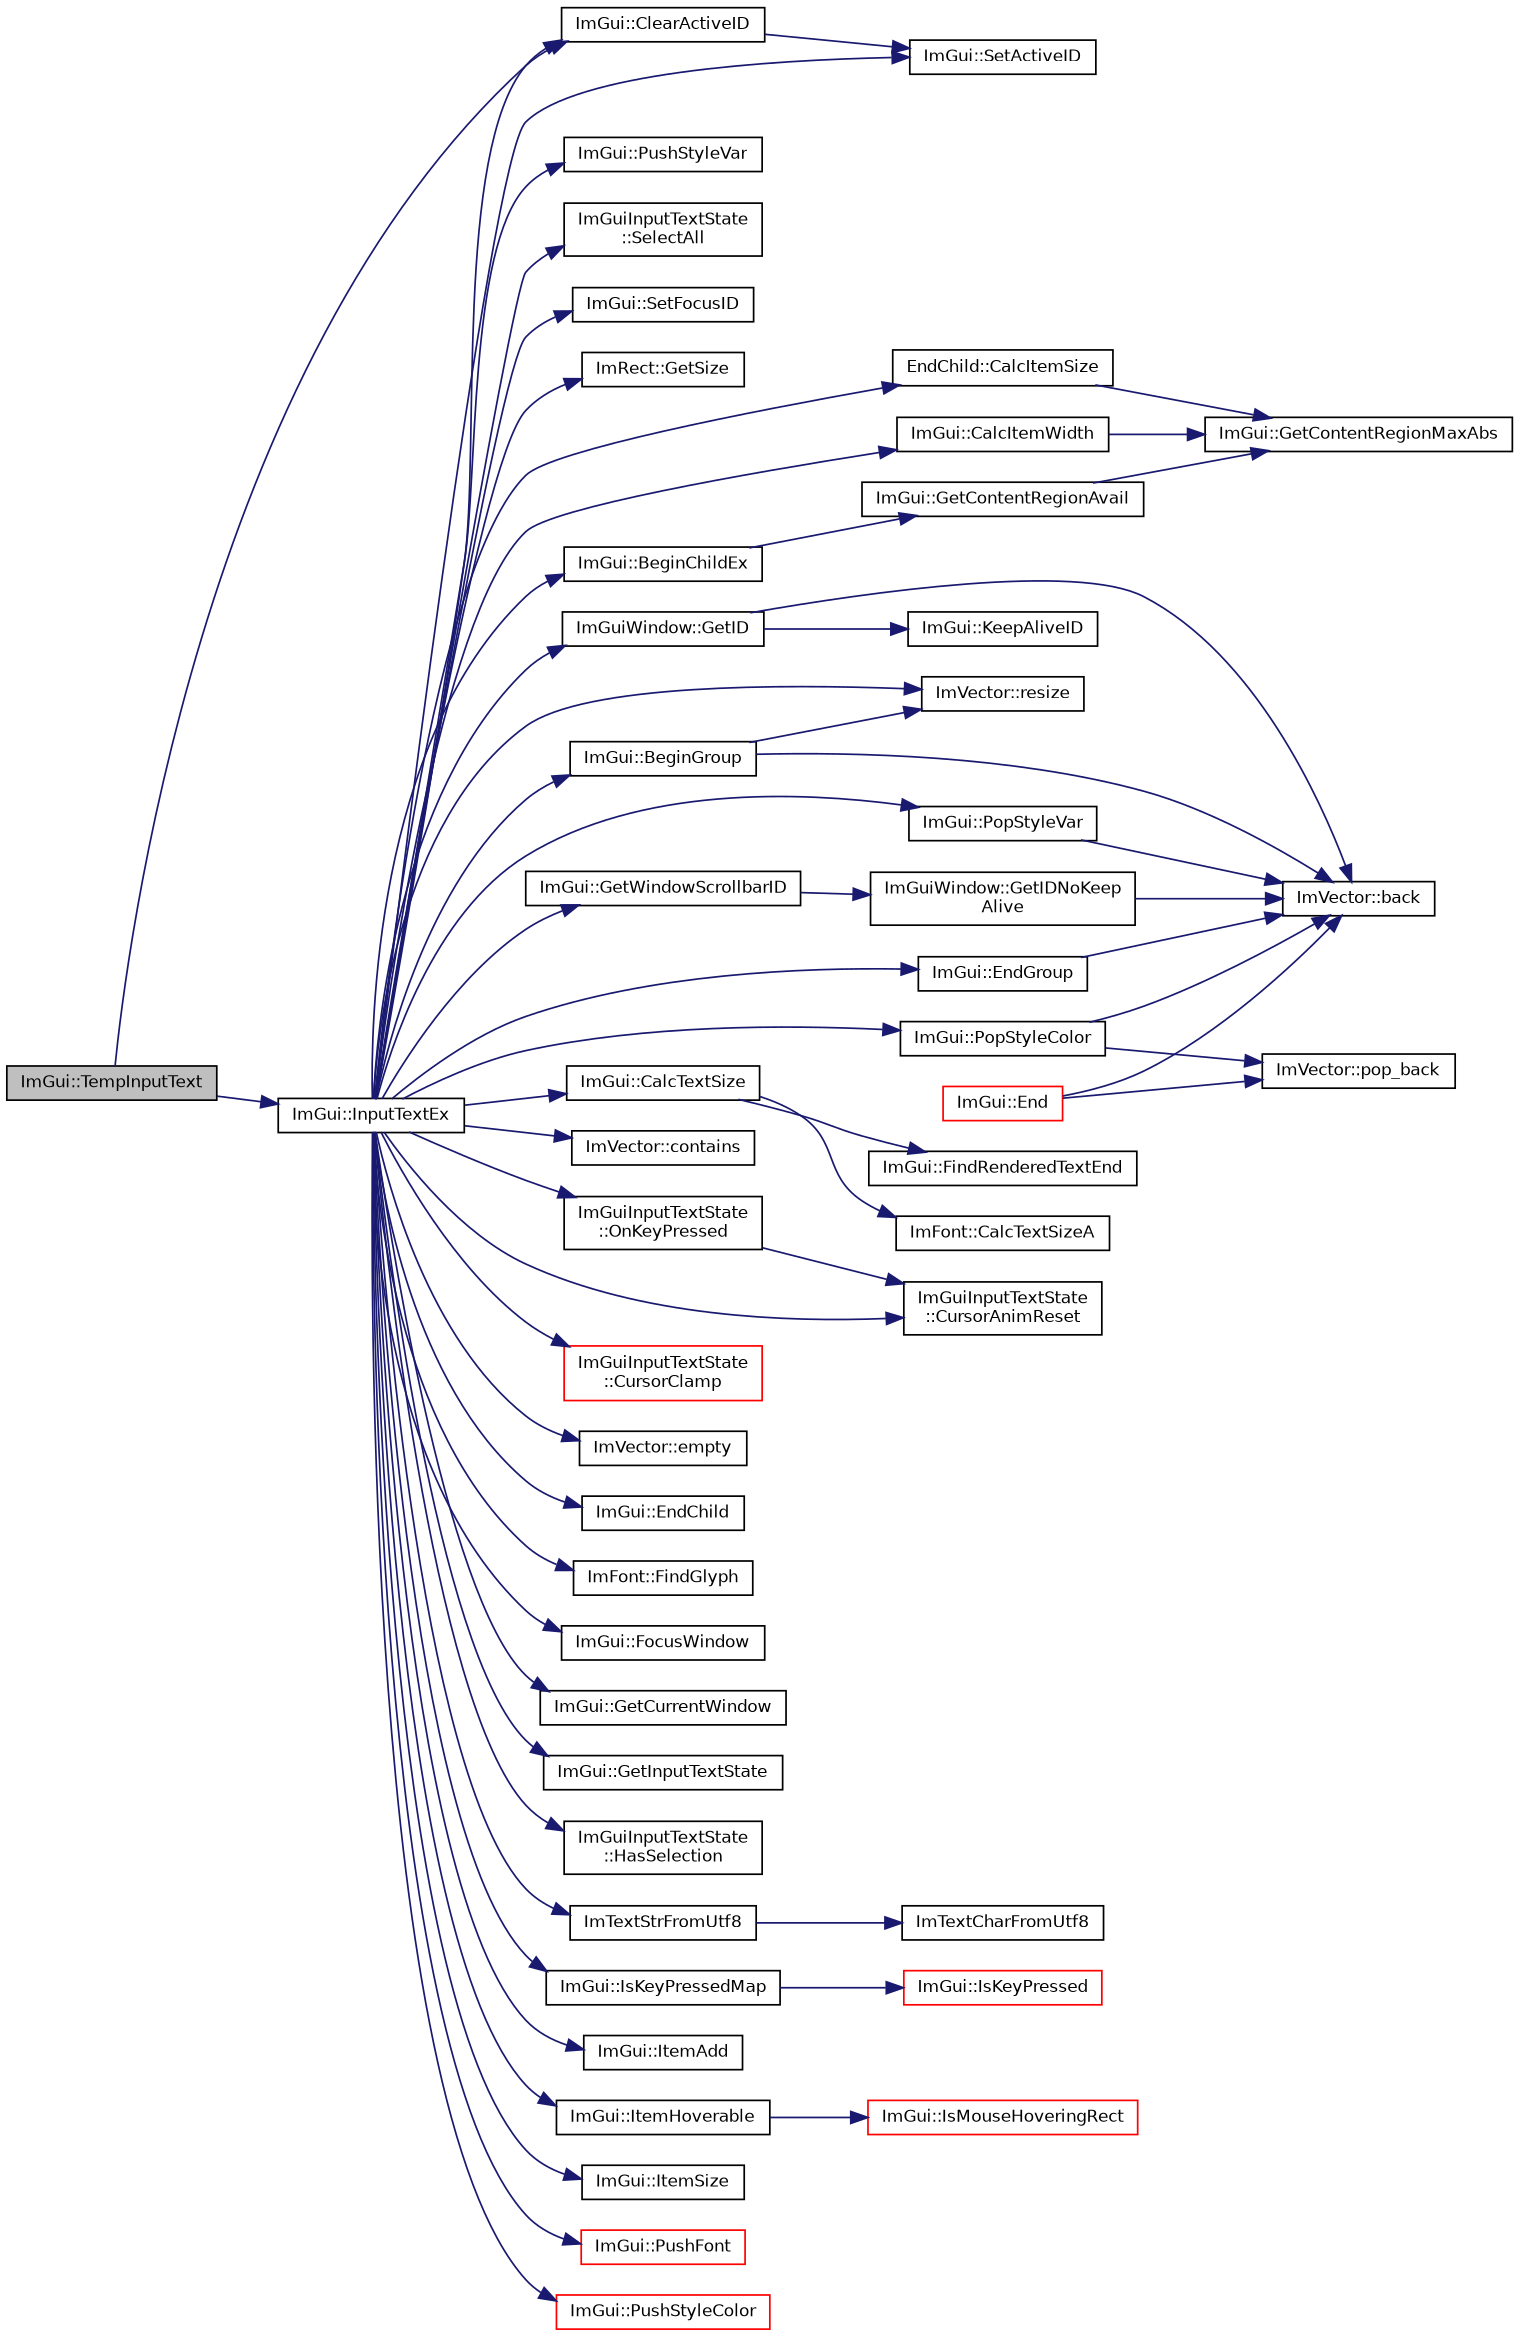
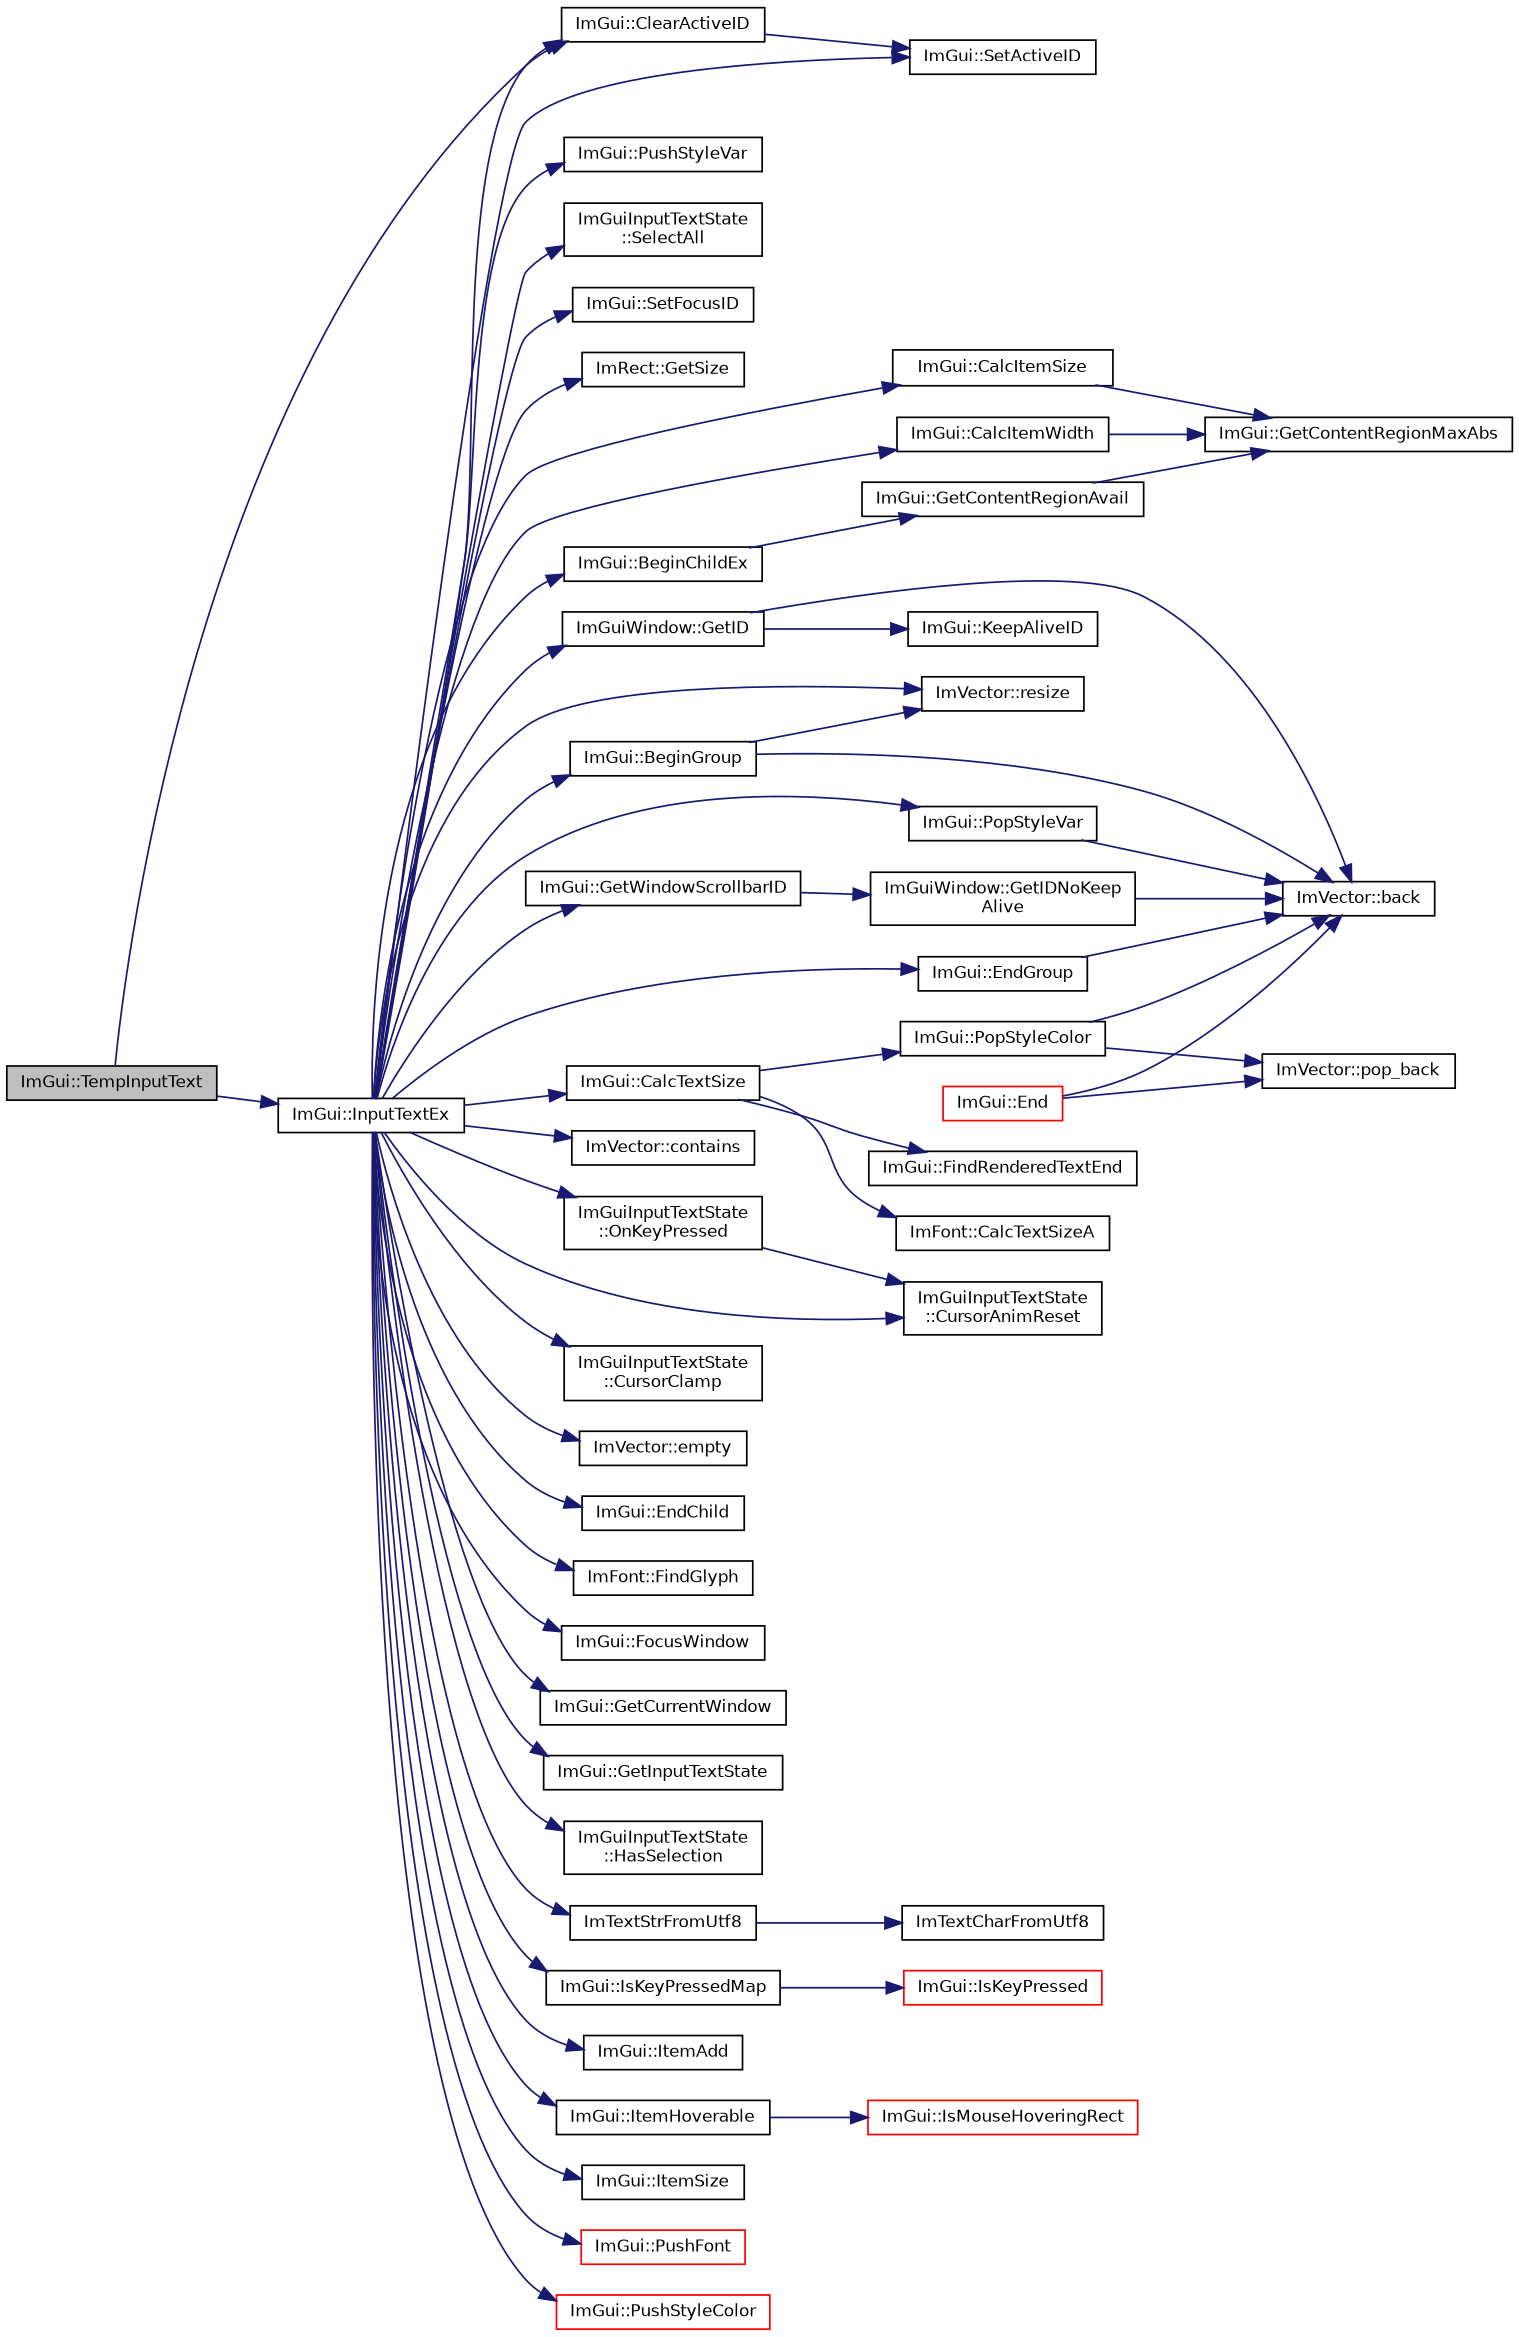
(1003, 368) -> (1003, 368)
(637, 1034) -> (821, 1062)
(663, 1373) -> (663, 1373)
